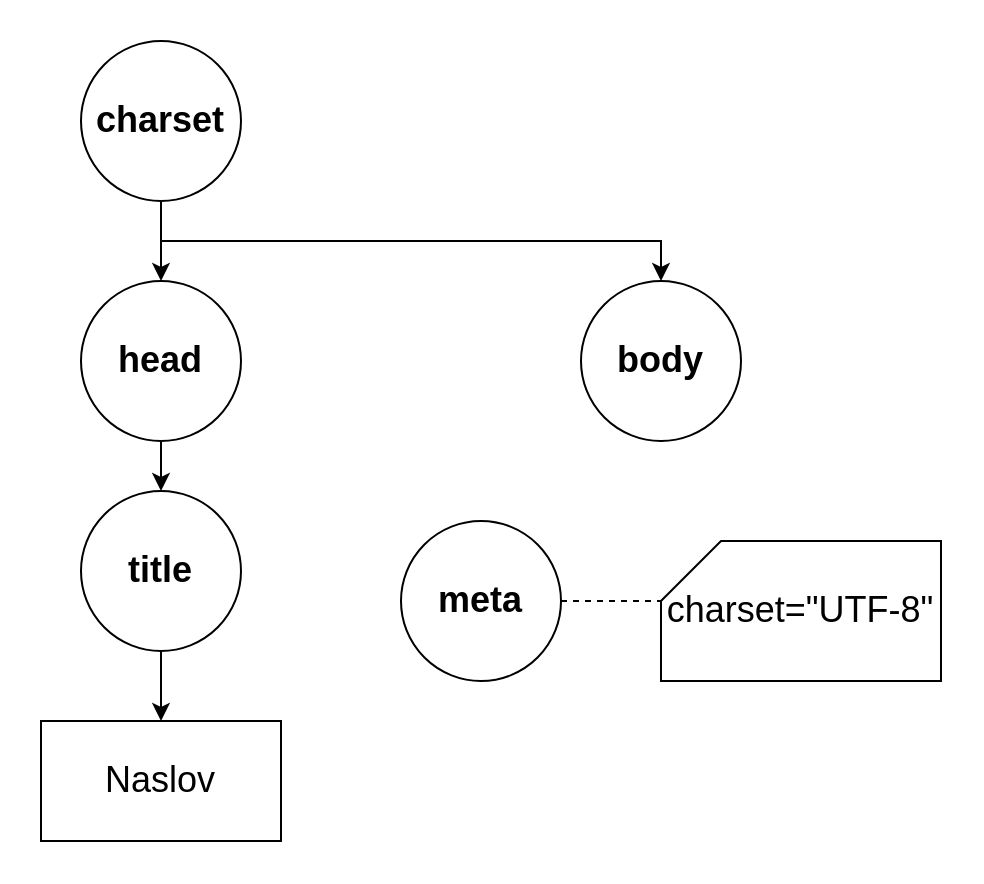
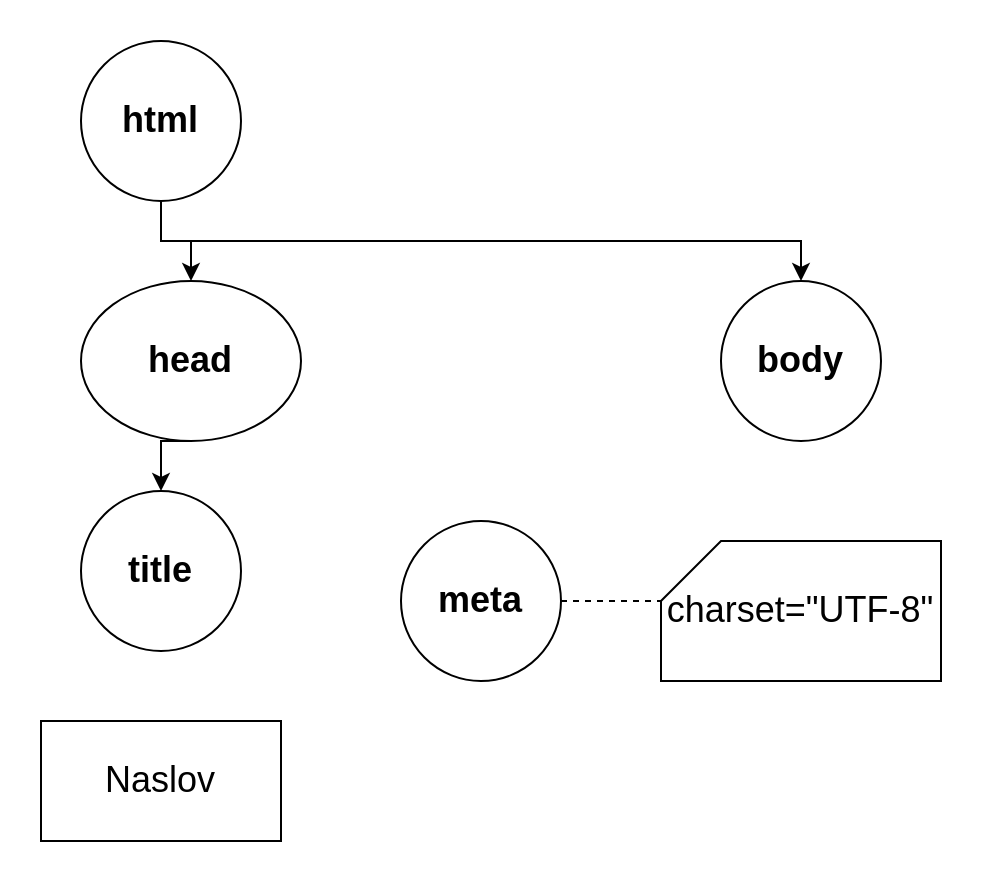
(161, 121) -> (161, 121)
(161, 361) -> (191, 361)
(661, 361) -> (801, 361)
(161, 679) -> none
